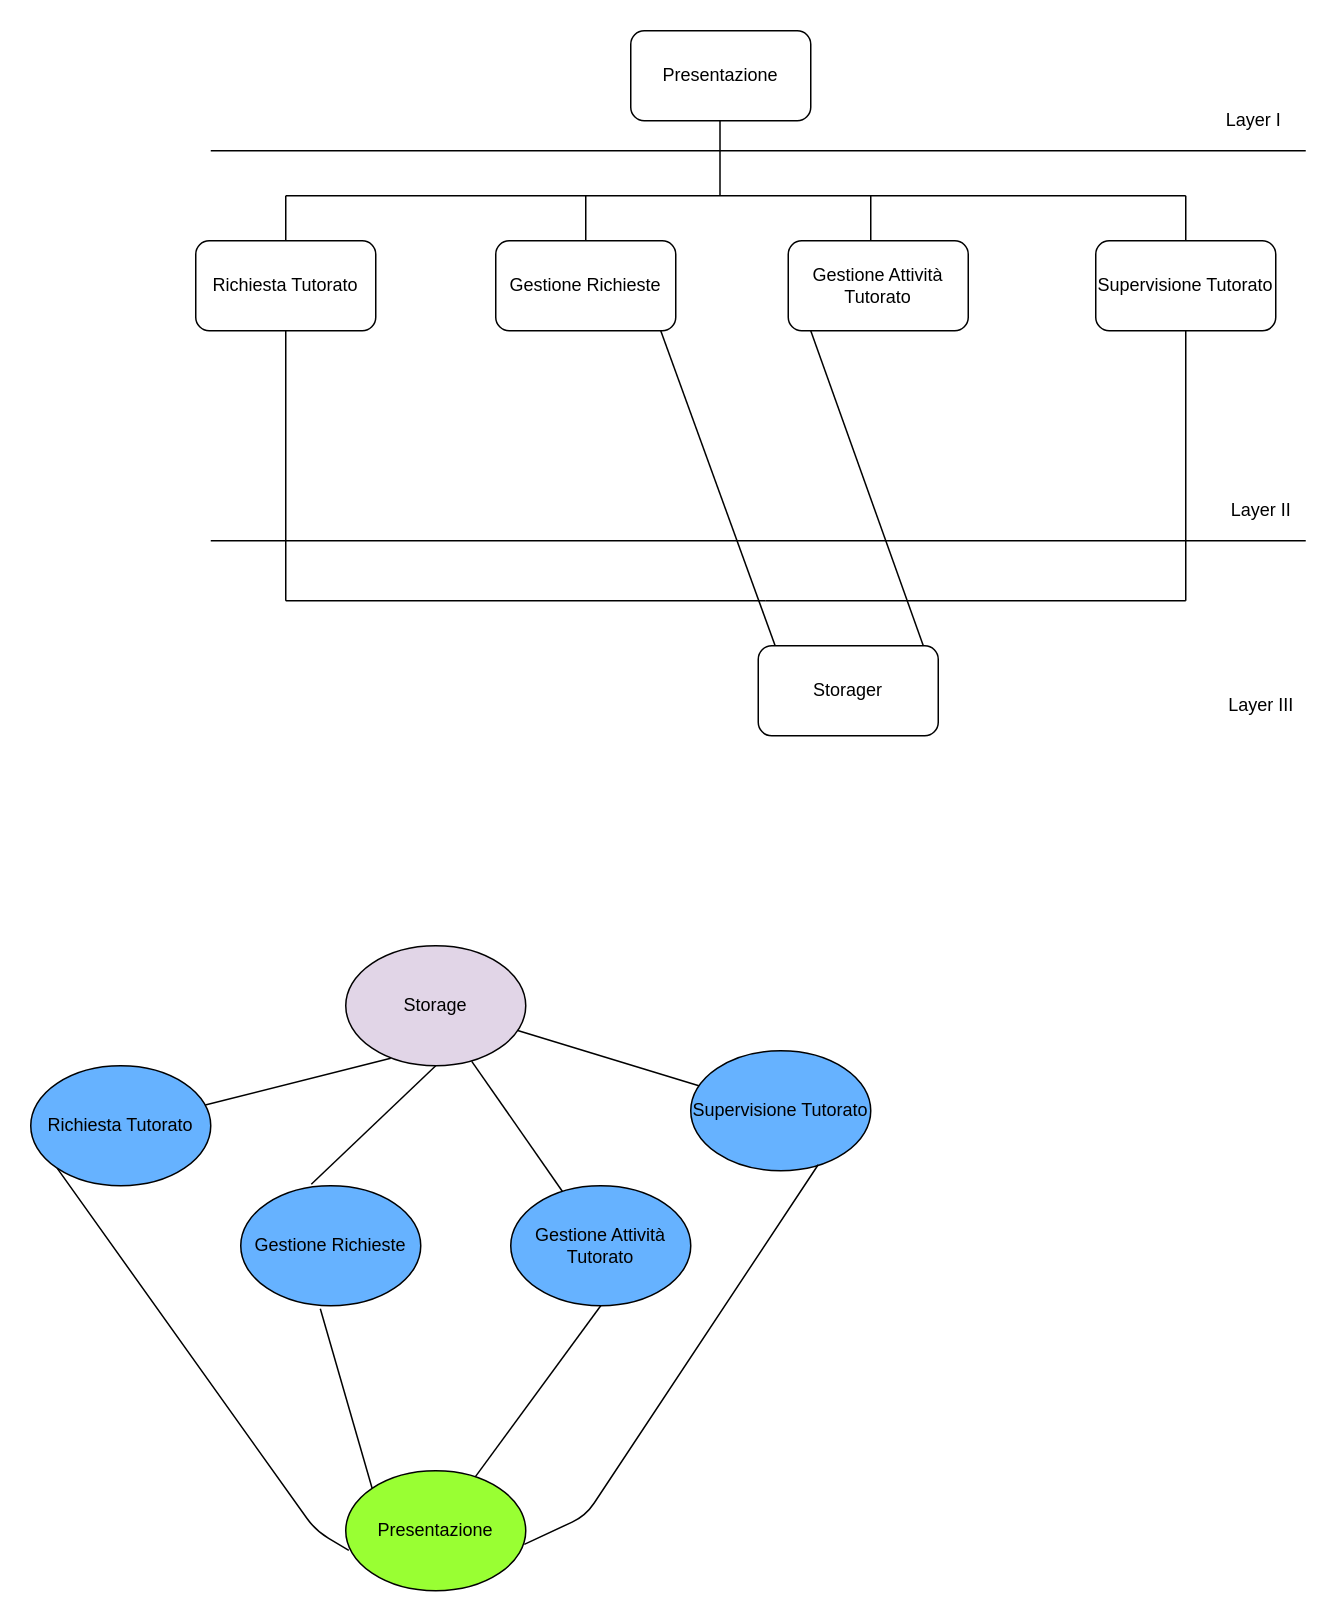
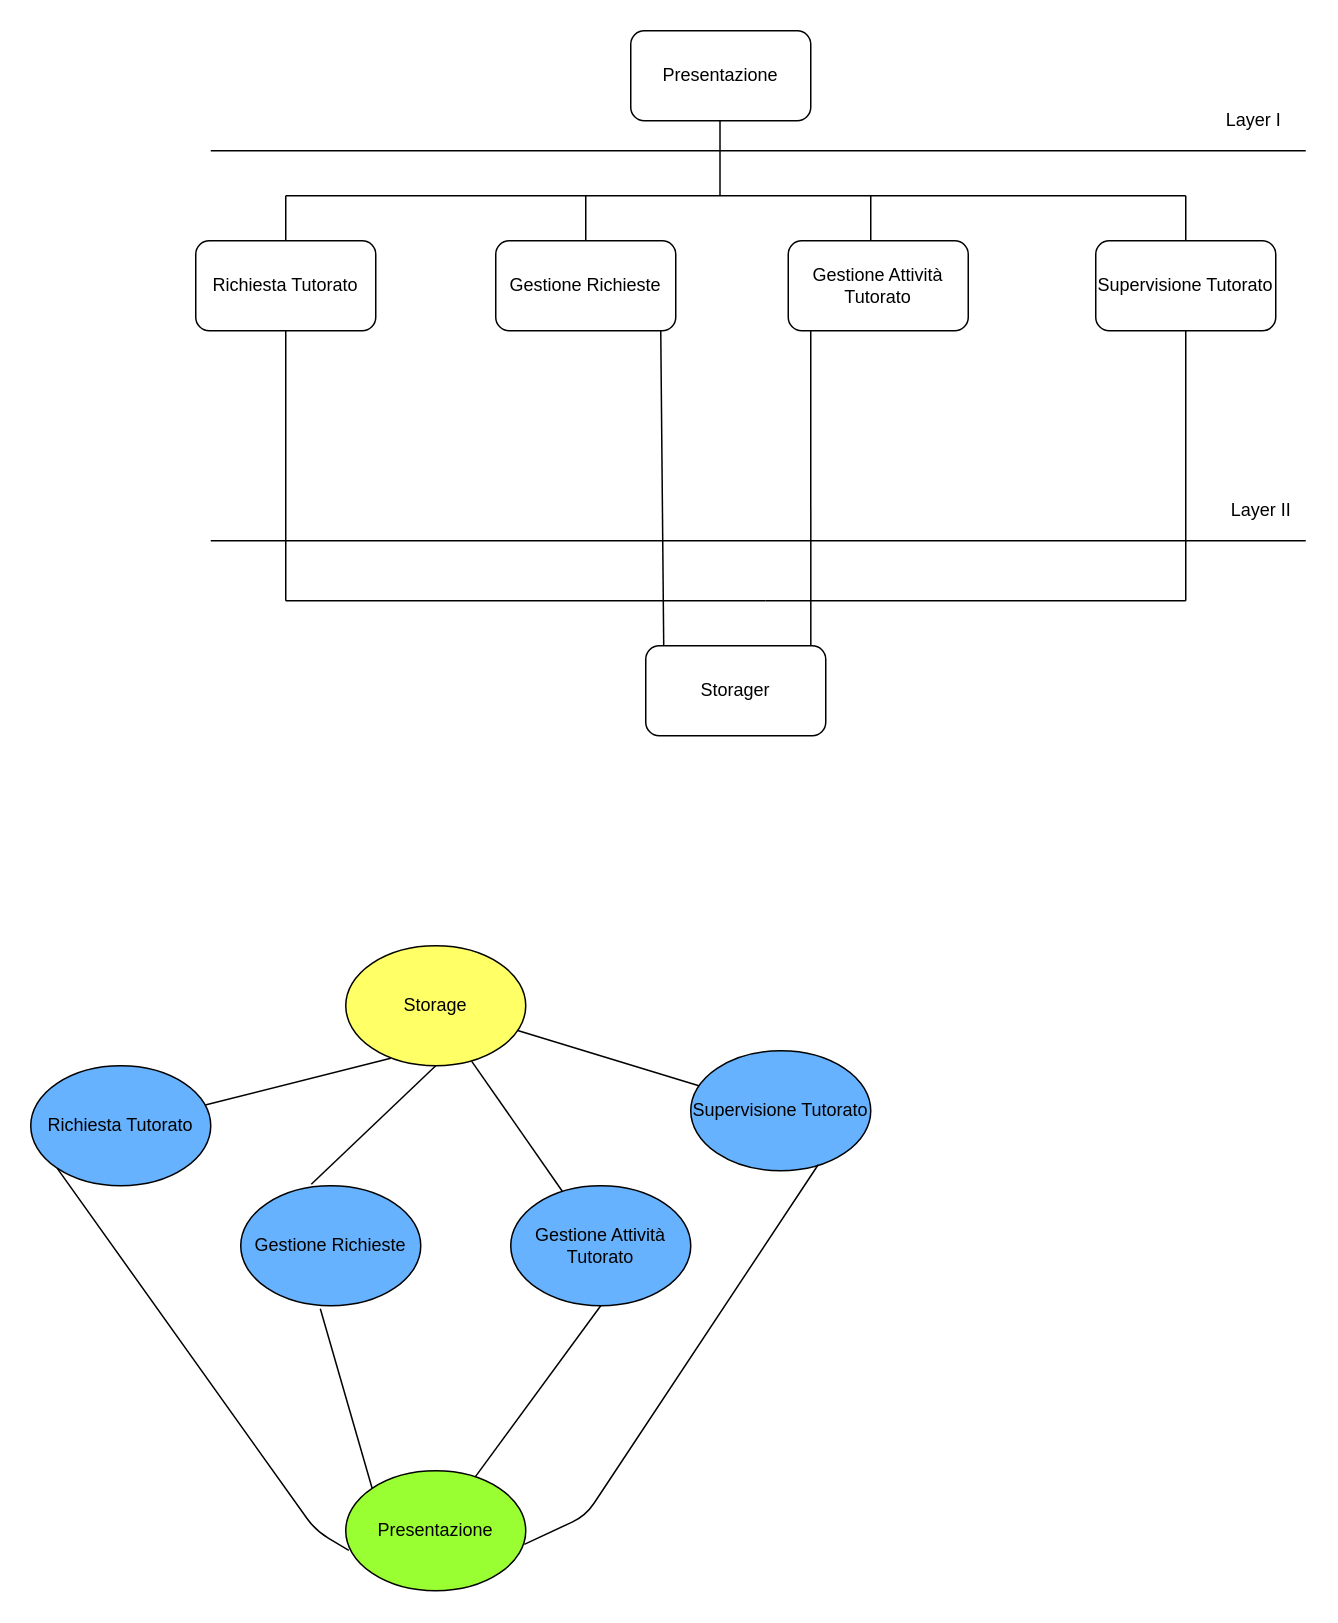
(848, 691) -> (736, 691)
(1261, 706) -> none
(436, 1006) -> (436, 1006)
